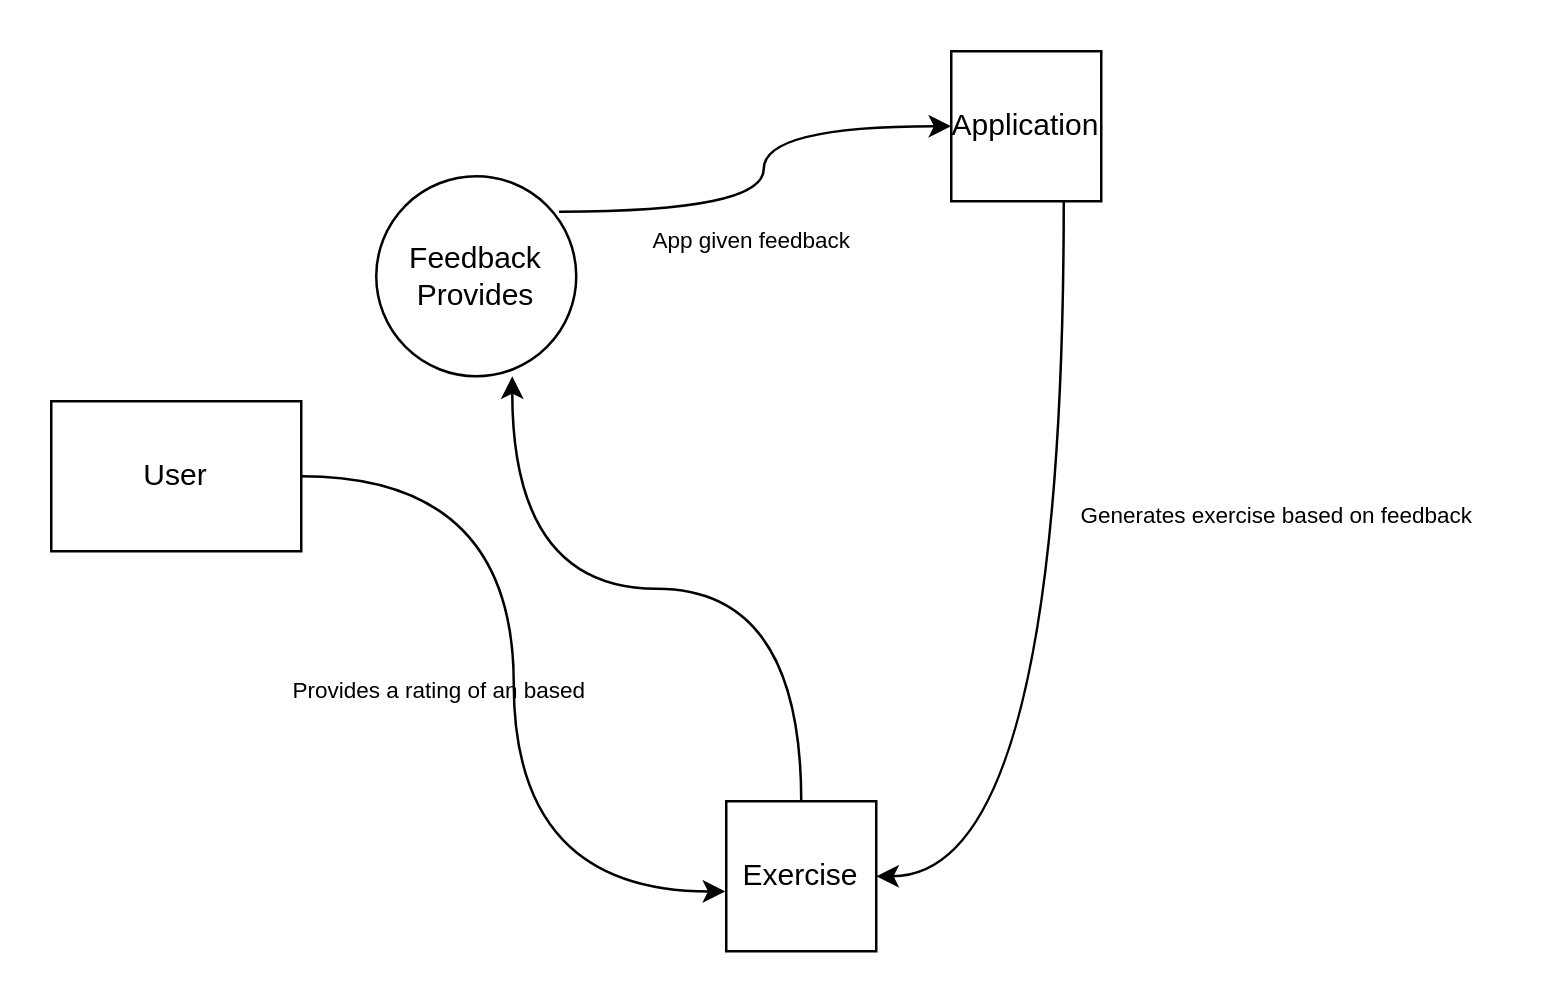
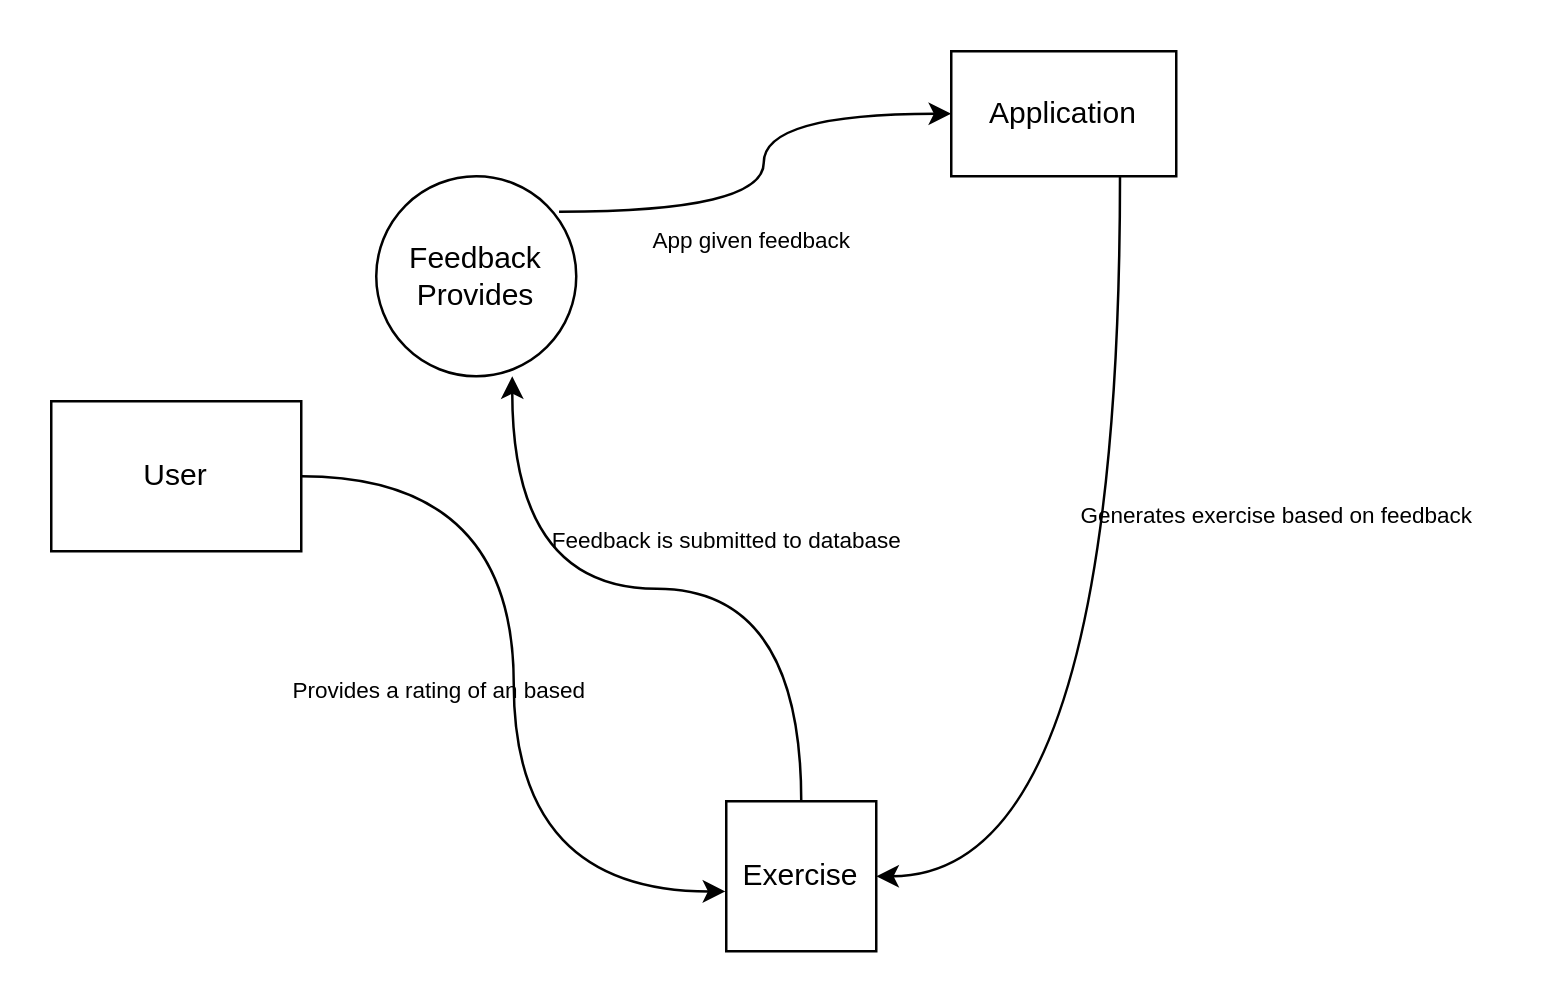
(1026, 126) -> (1064, 114)
none -> (726, 539)
